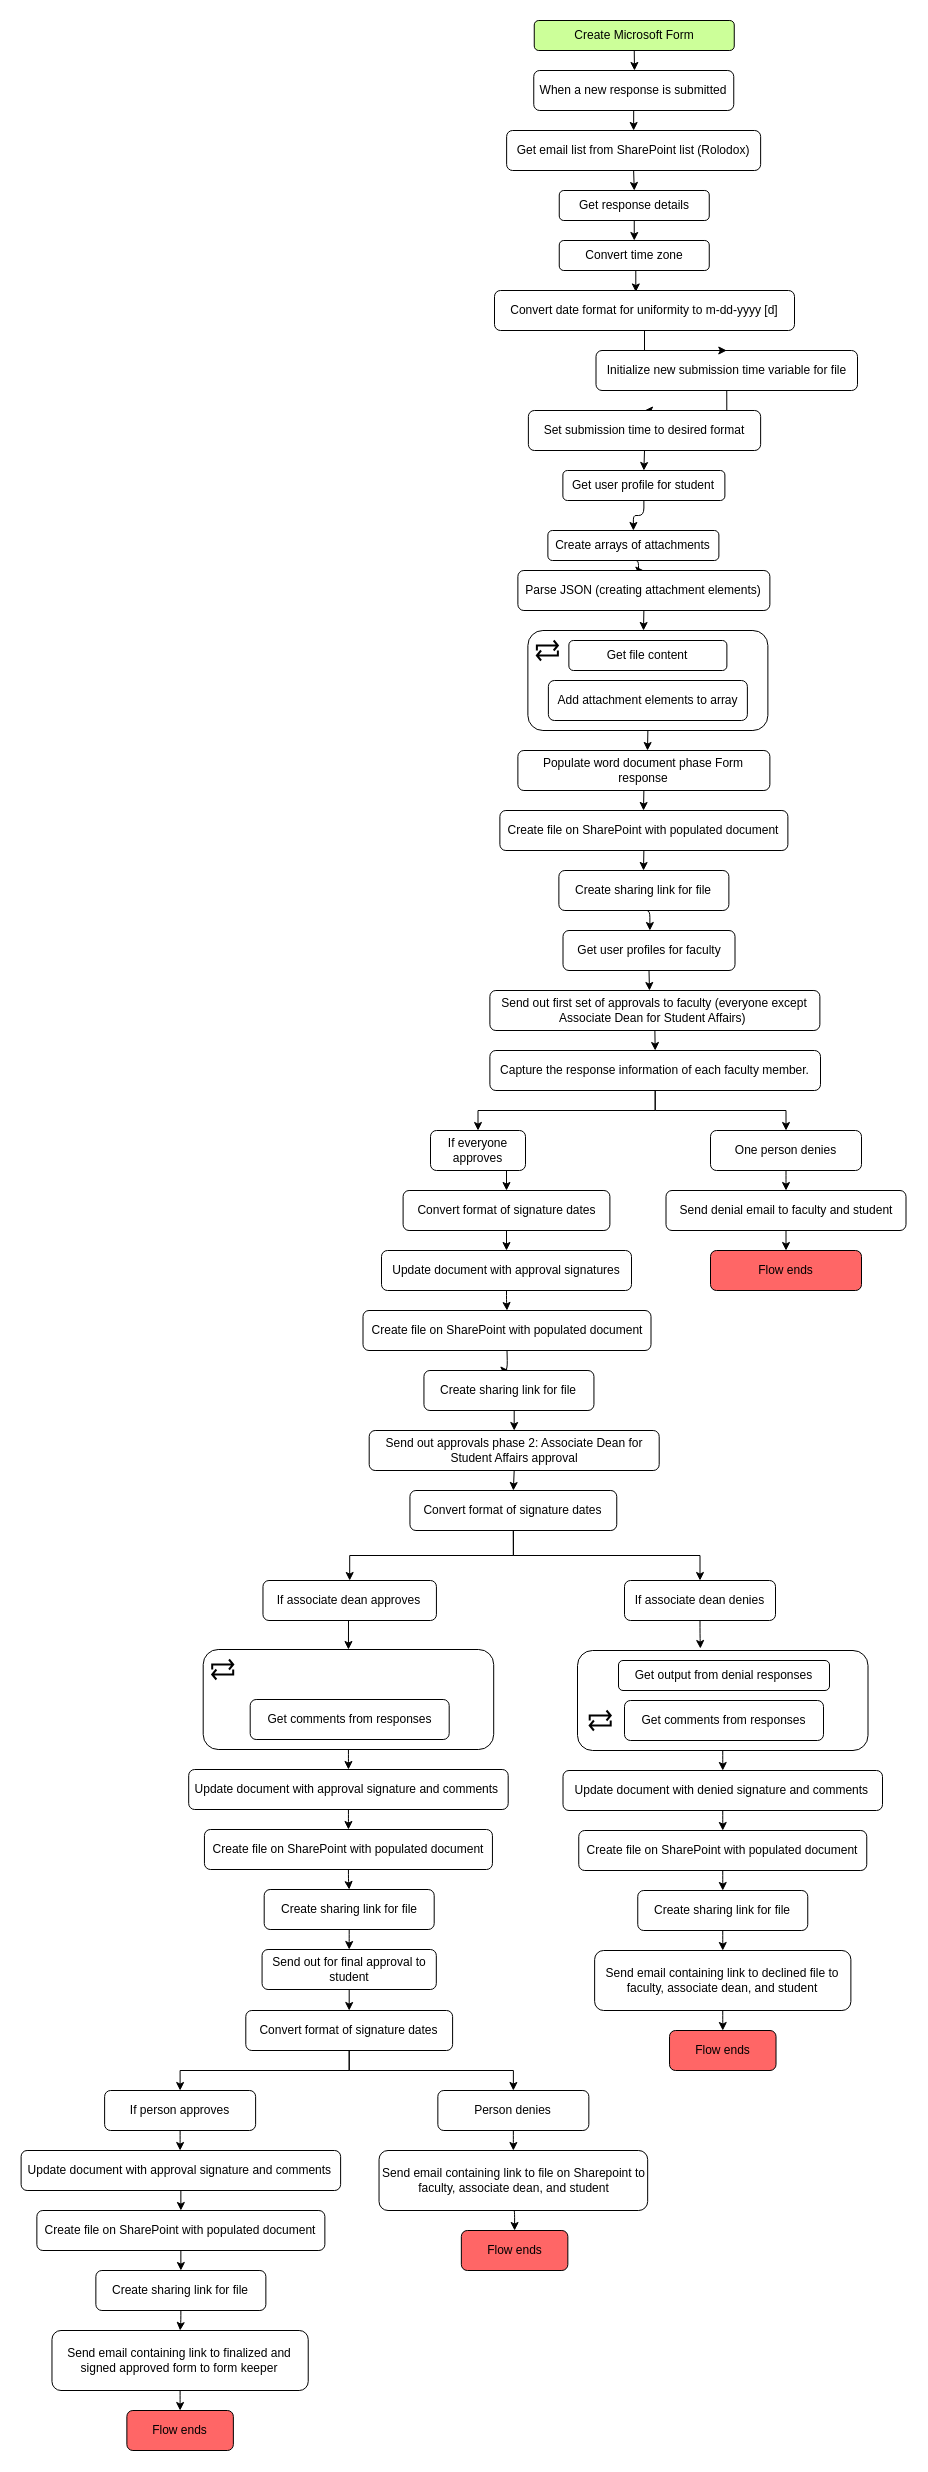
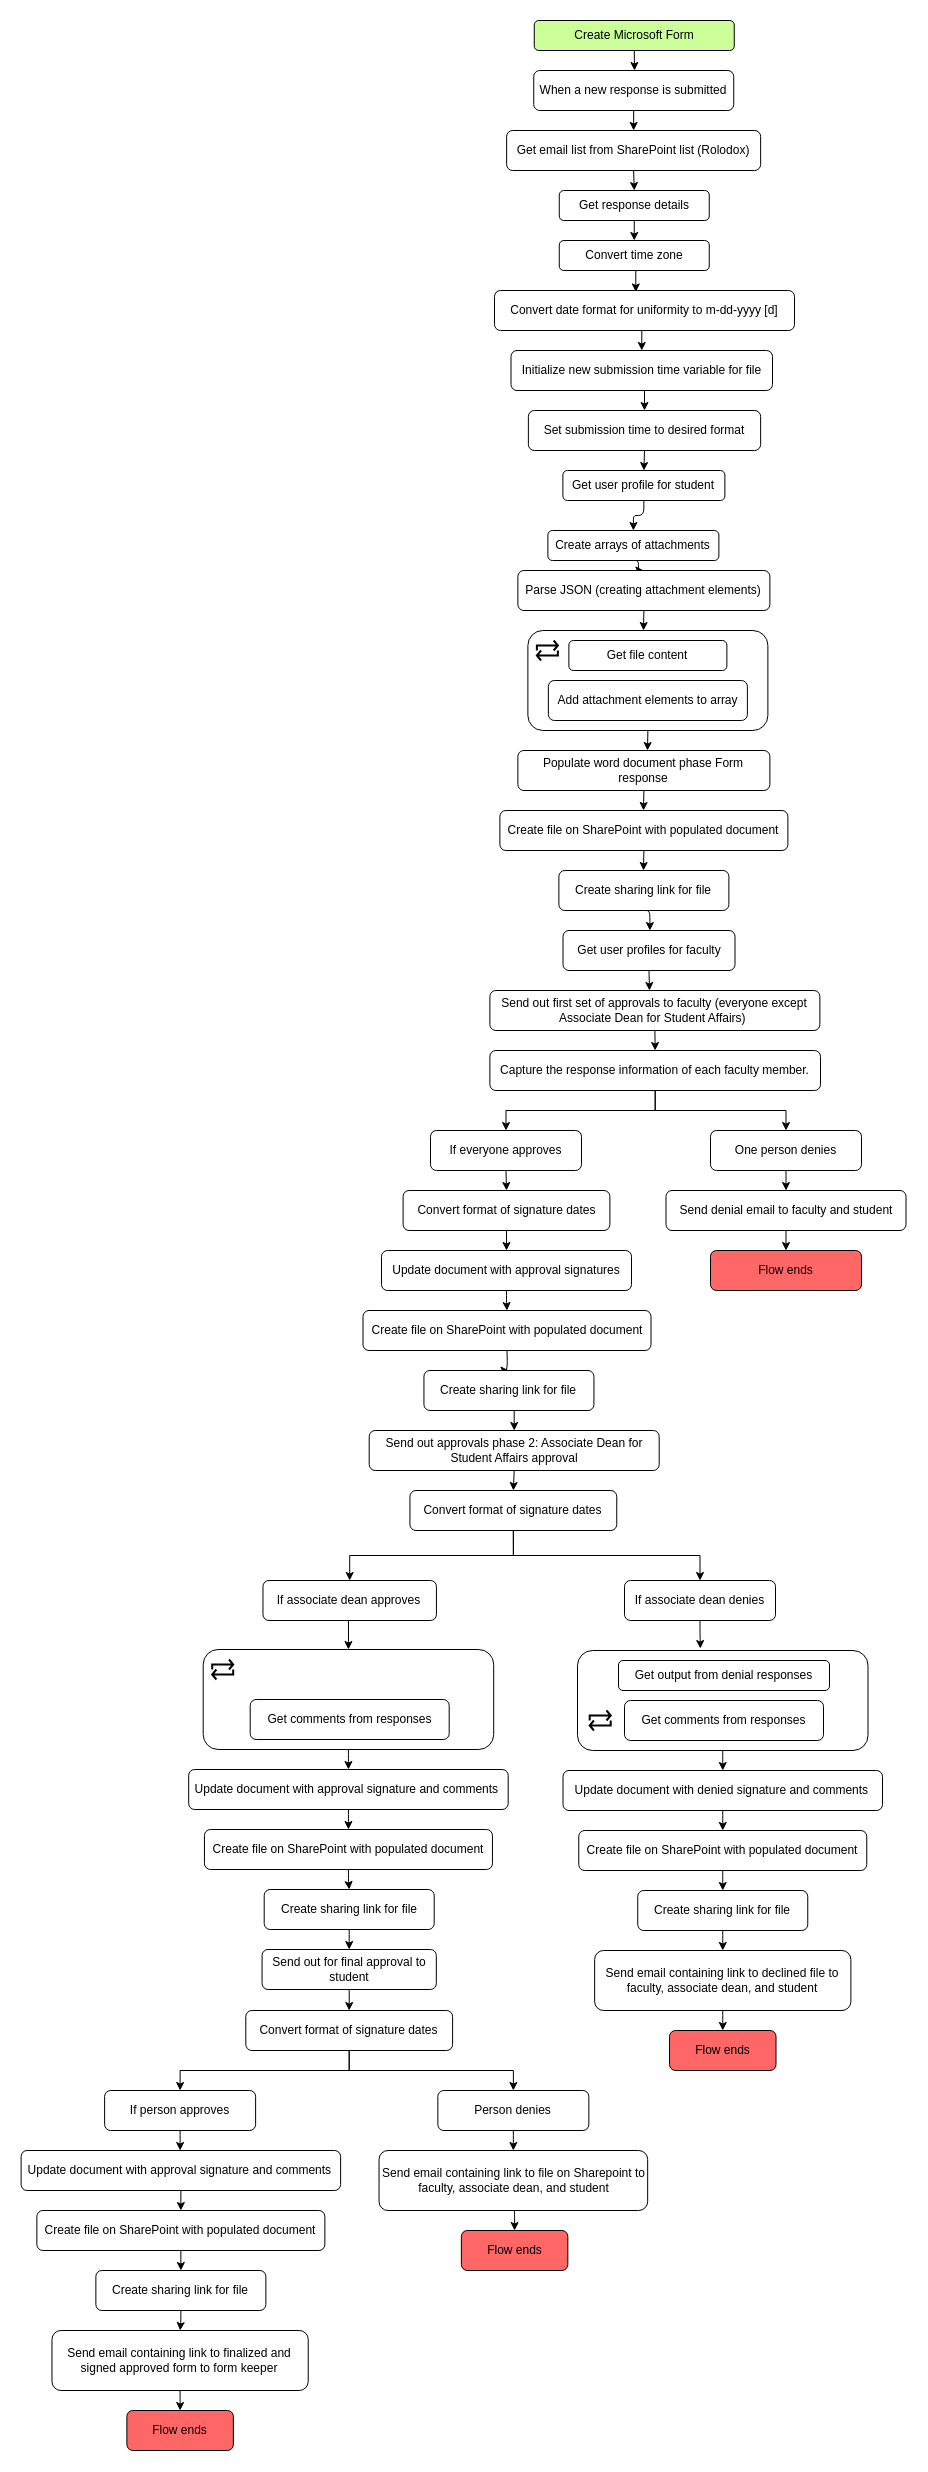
(727, 371) -> (642, 371)
(478, 1151) -> (506, 1151)
